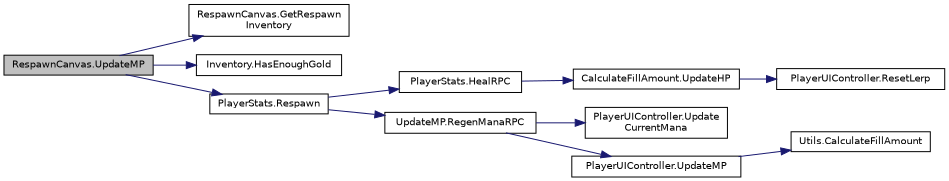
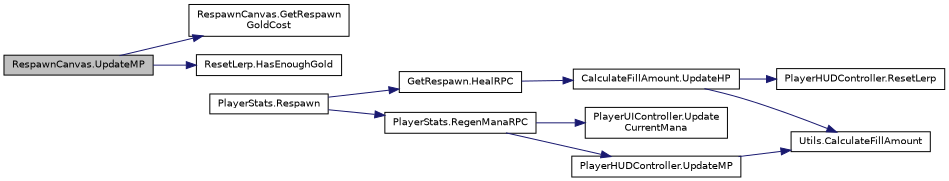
(269, 20) -> (269, 20)
(269, 65) -> (269, 65)
(861, 79) -> (861, 79)
(460, 82) -> (460, 82)
(169, 84) -> none
none -> (767, 106)
(460, 123) -> (460, 123)
(656, 167) -> (656, 167)
